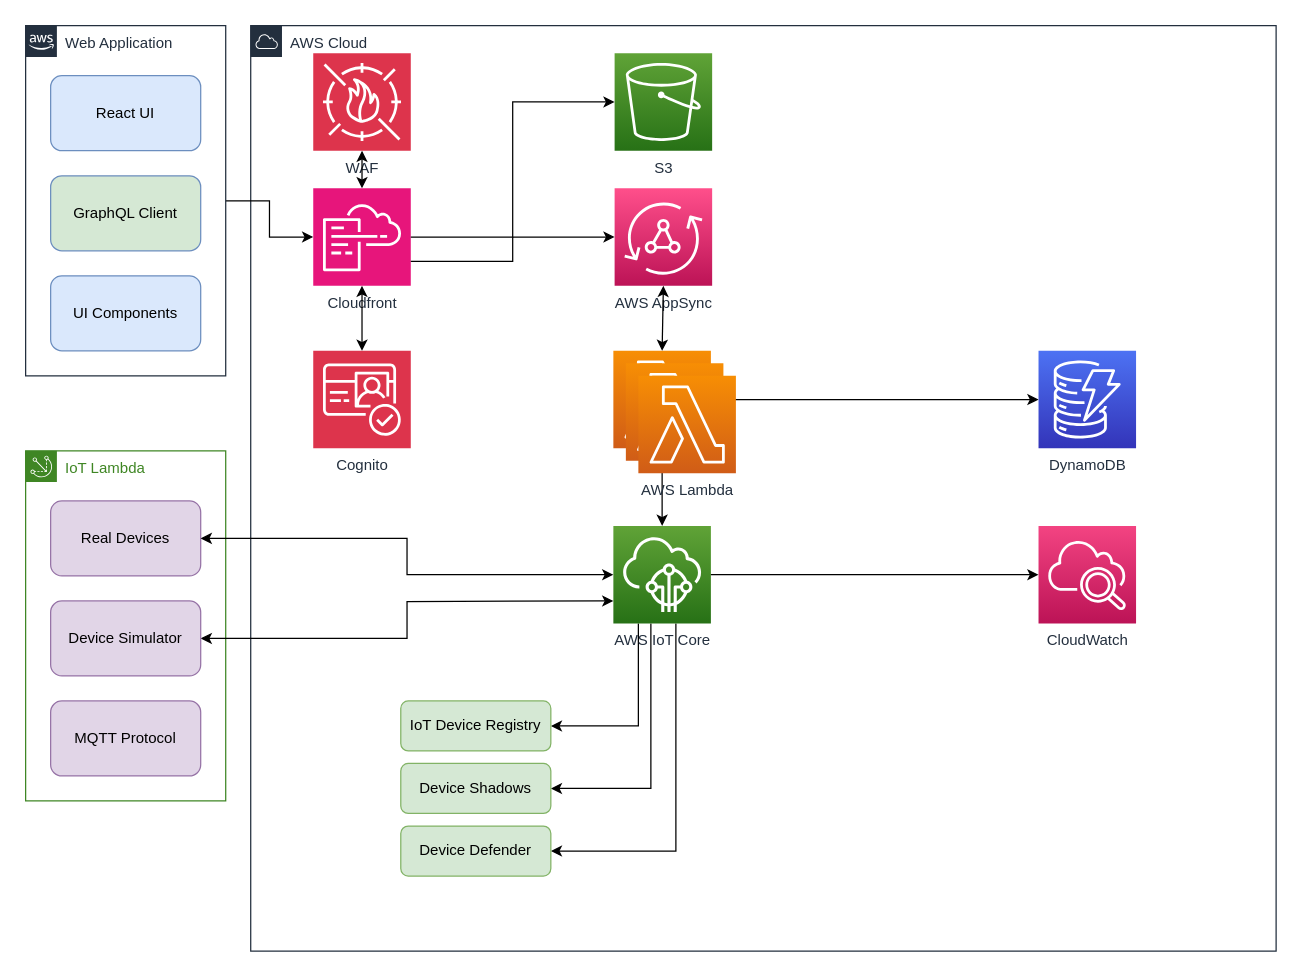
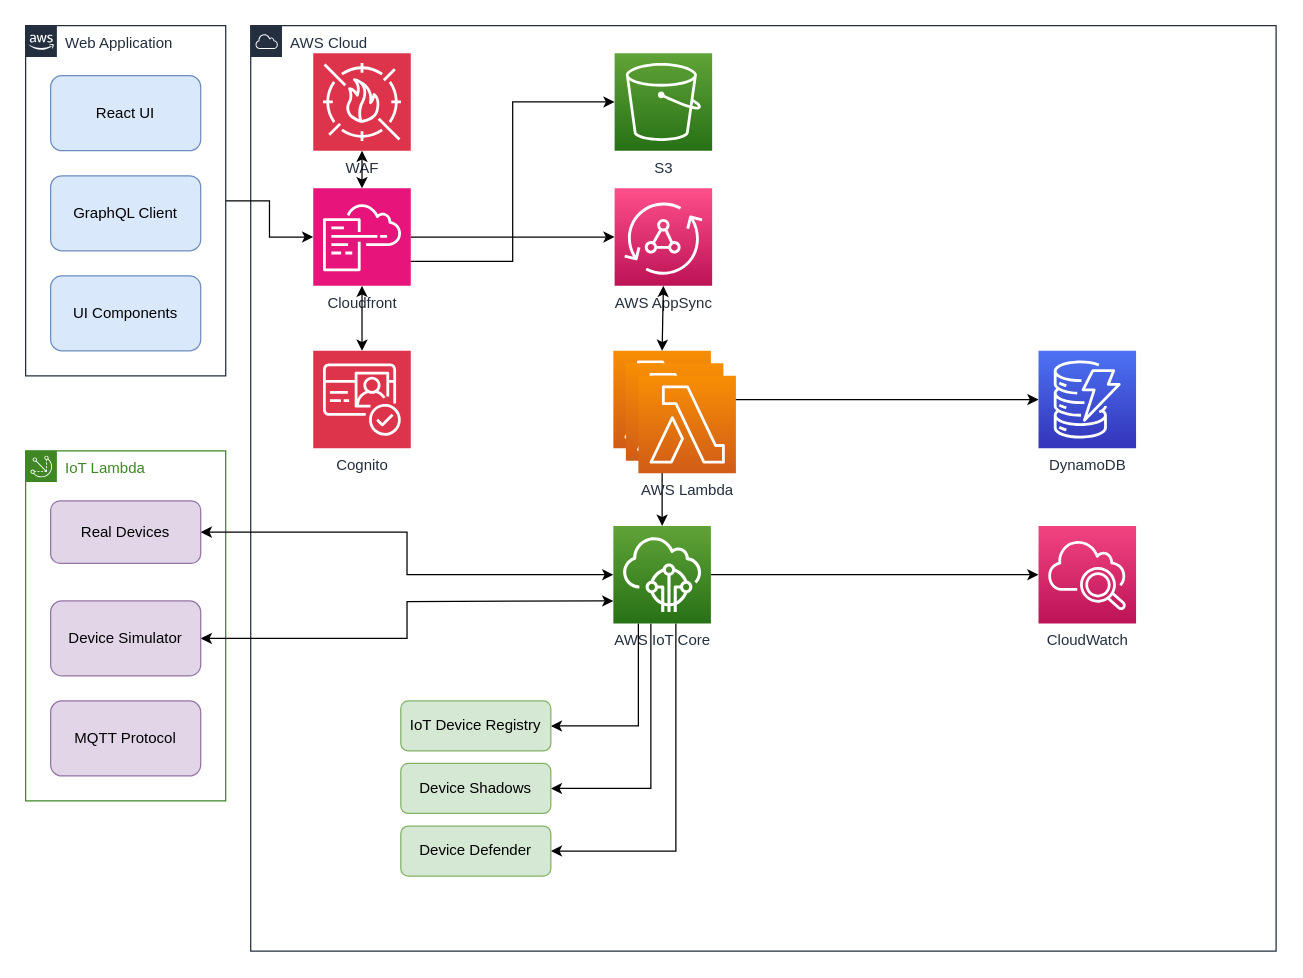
(126, 213) -> (126, 213)
(126, 538) -> (126, 532)
